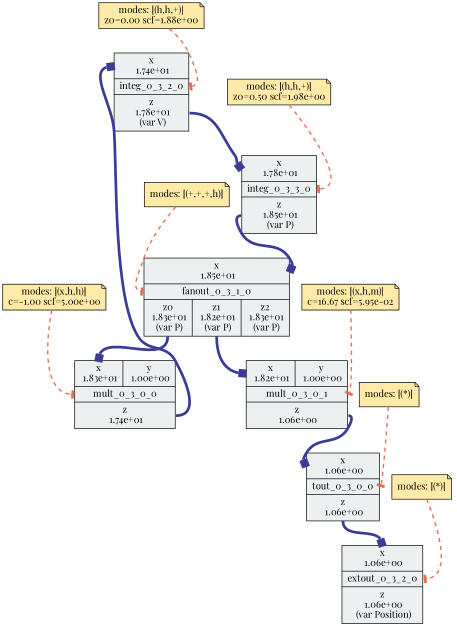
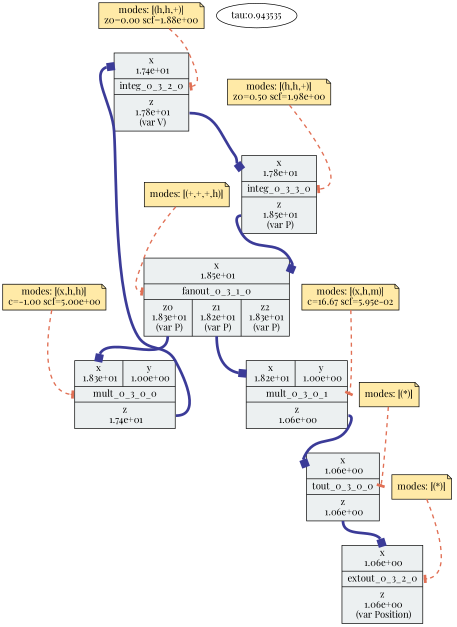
none -> (257, 16)
